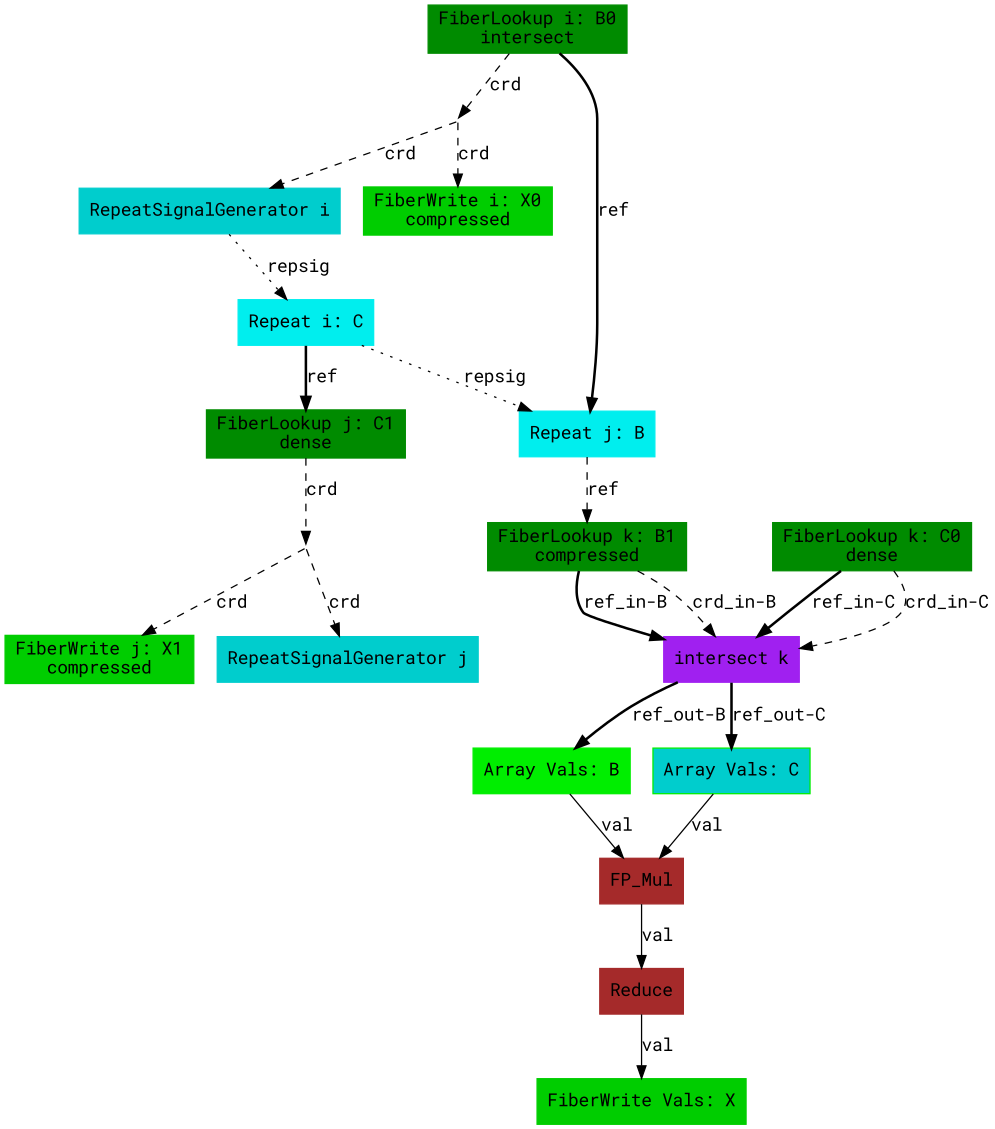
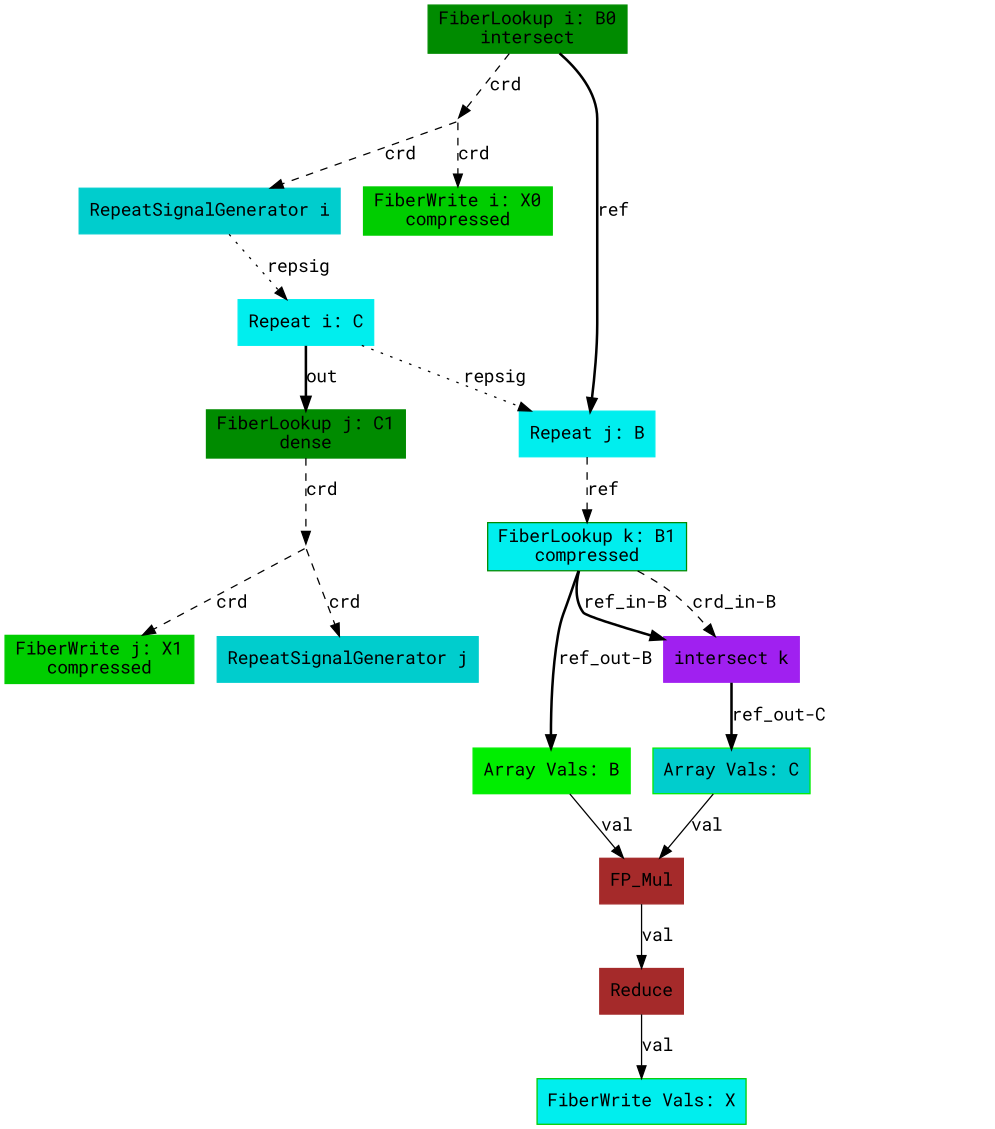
(322, 378) -> (322, 378)
(587, 547) -> (587, 547)
(872, 547) -> none
(630, 707) -> (556, 652)
(642, 1101) -> (642, 1101)
